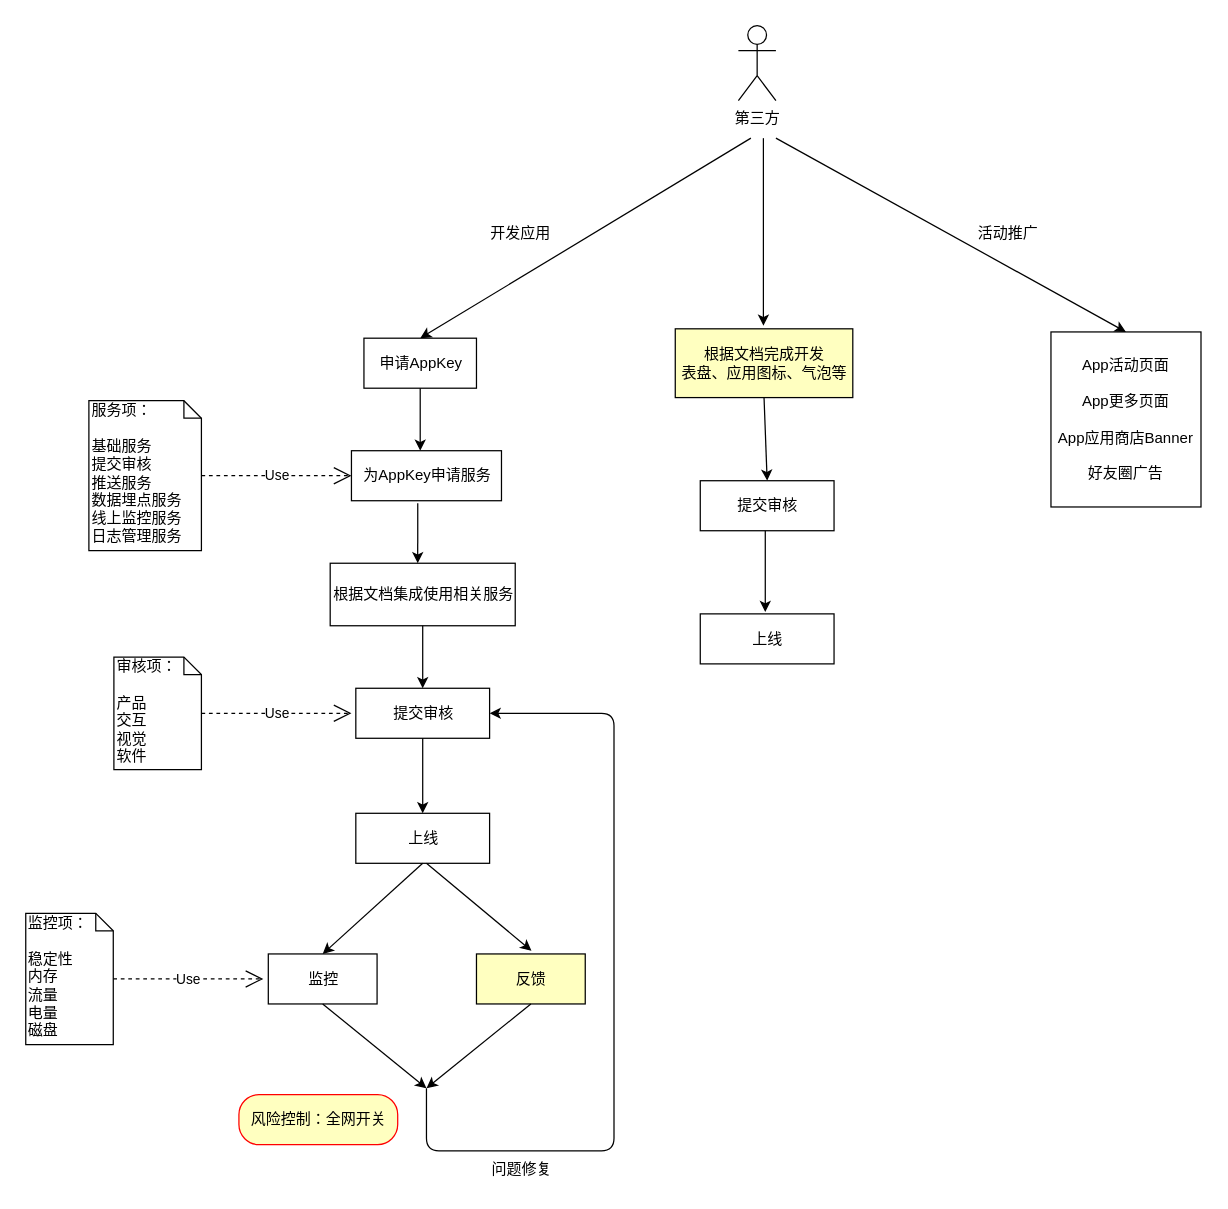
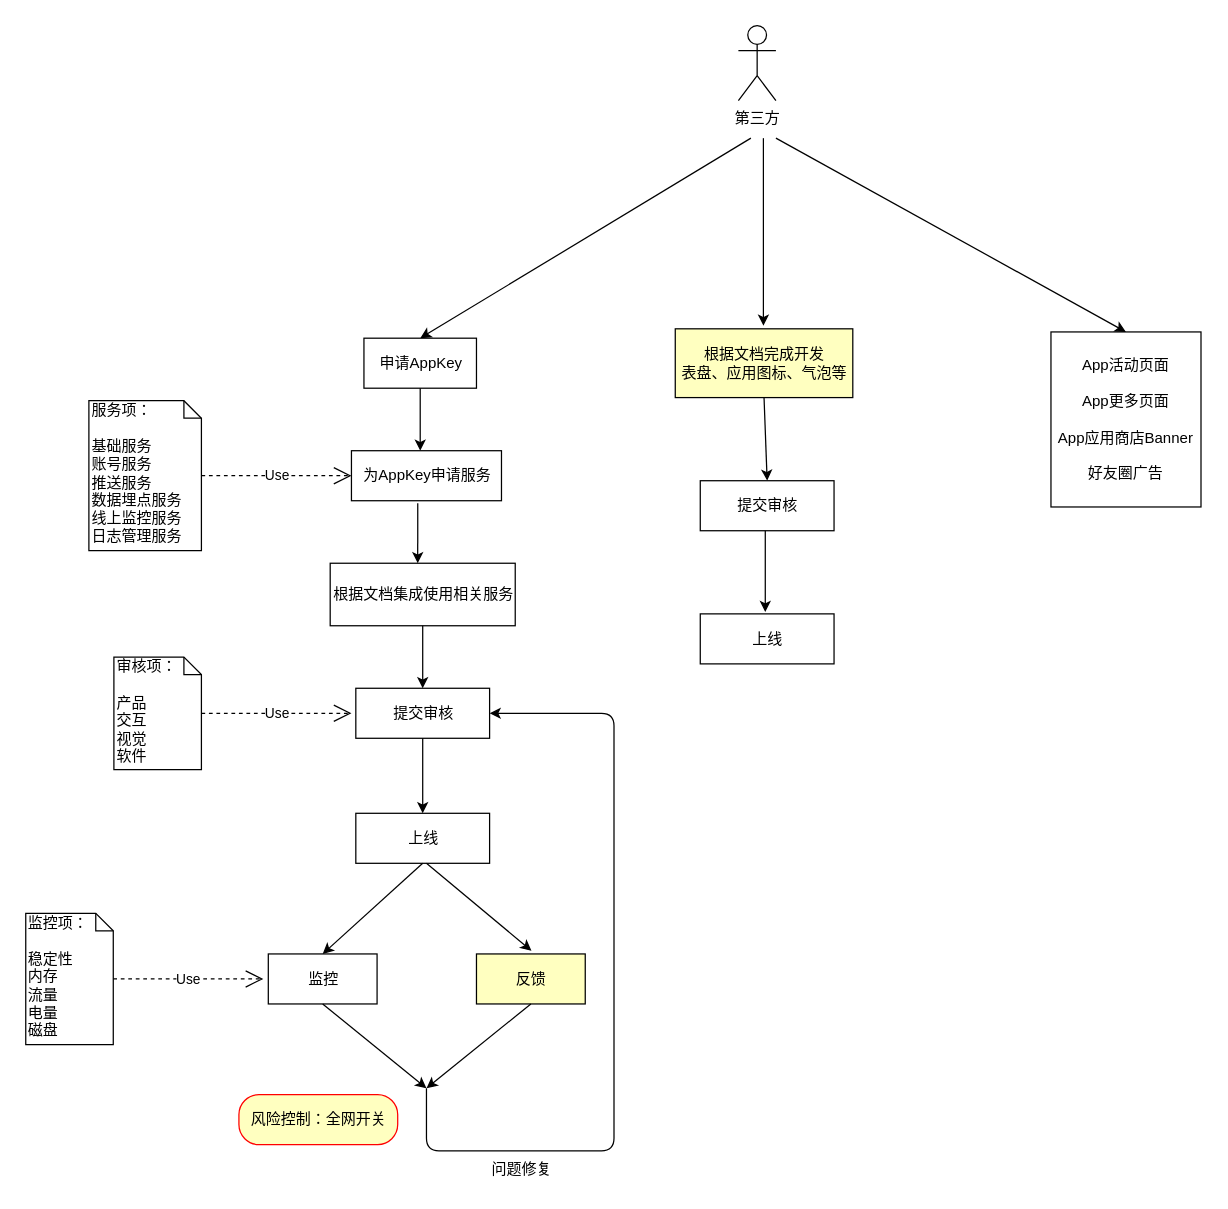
(526, 233) -> none
(1013, 233) -> none
(137, 465) -> (137, 465)
